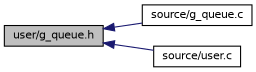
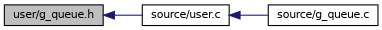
(128, 25) -> (254, 15)
